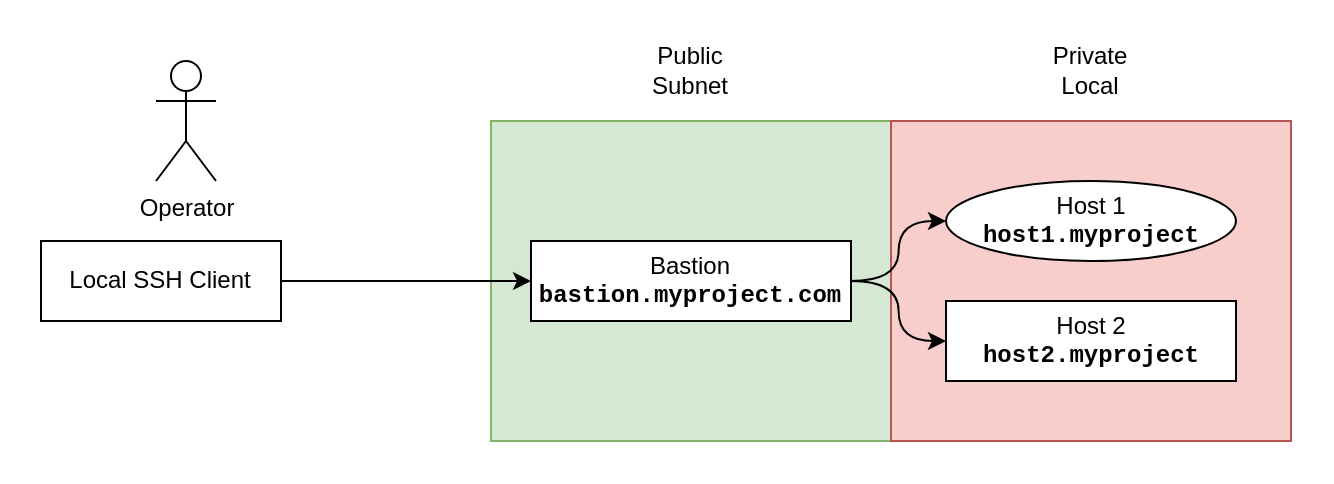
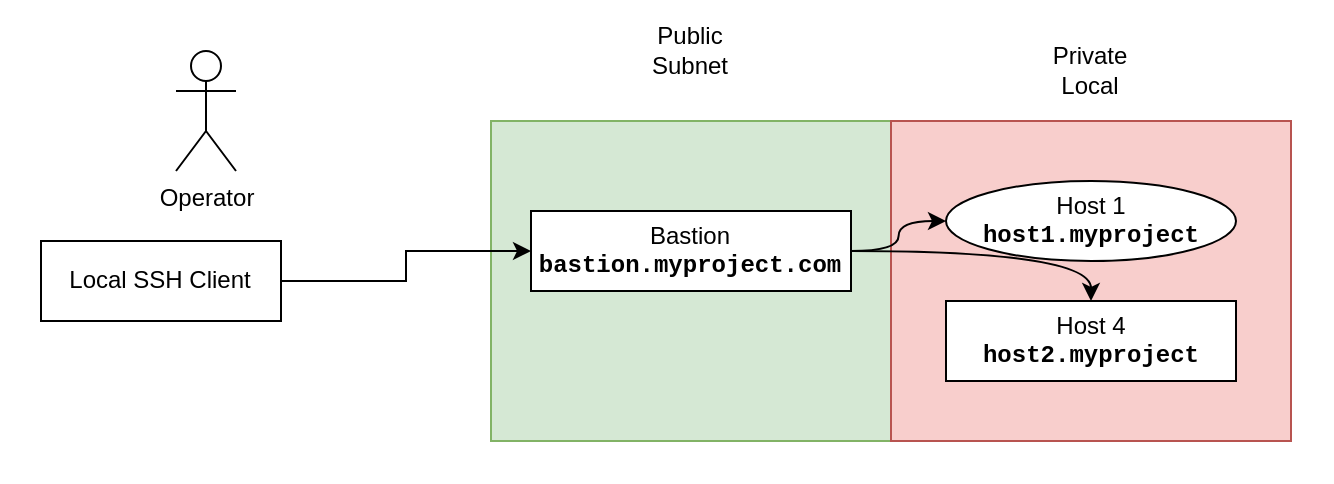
(691, 71) -> (691, 51)
(186, 121) -> (206, 111)
(691, 281) -> (691, 251)
(1092, 341) -> (1092, 341)
